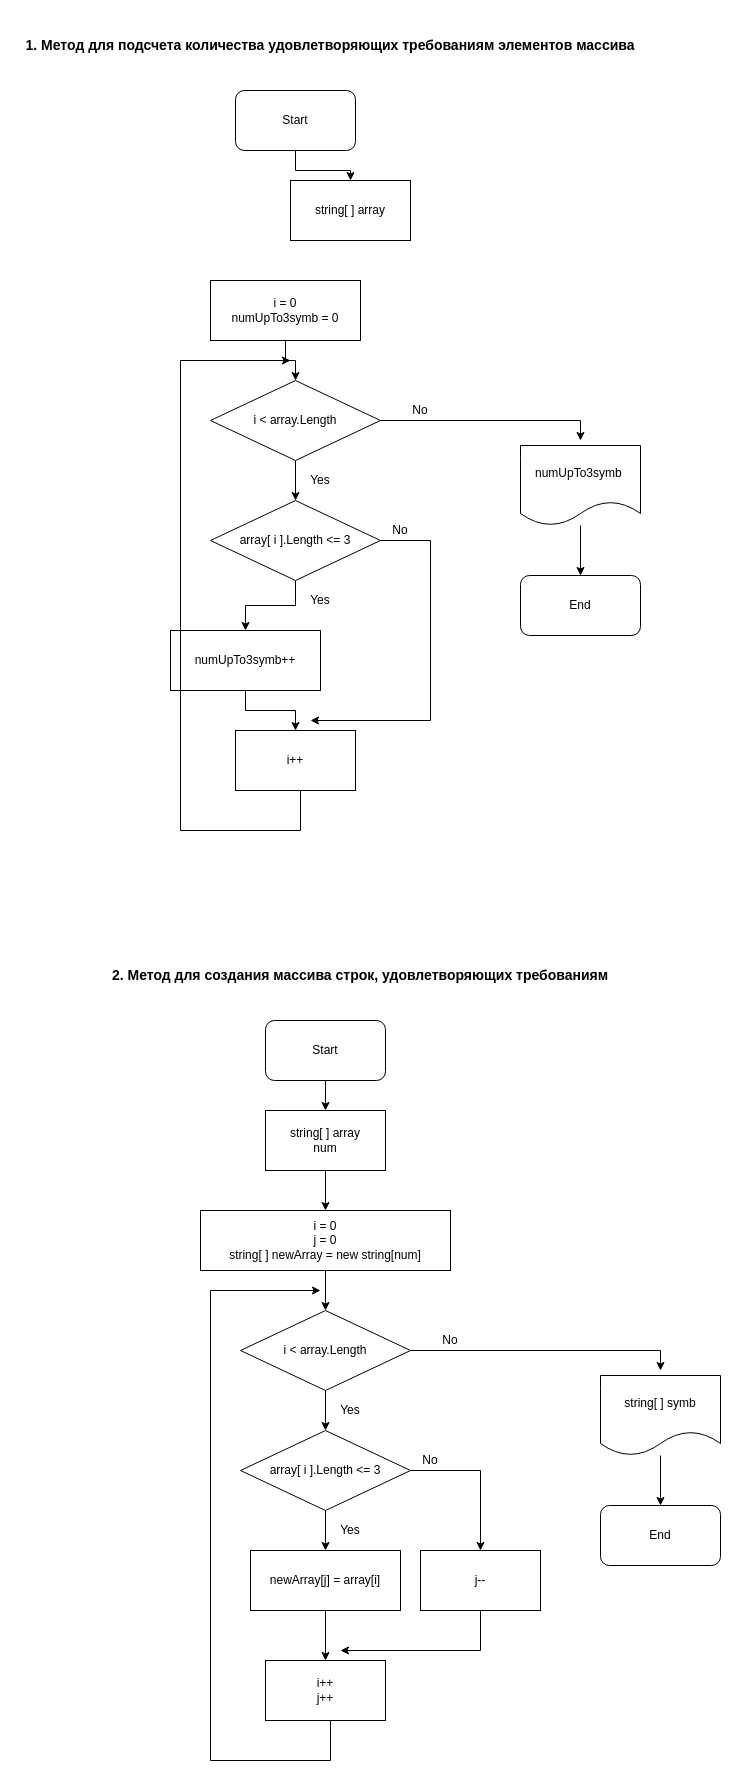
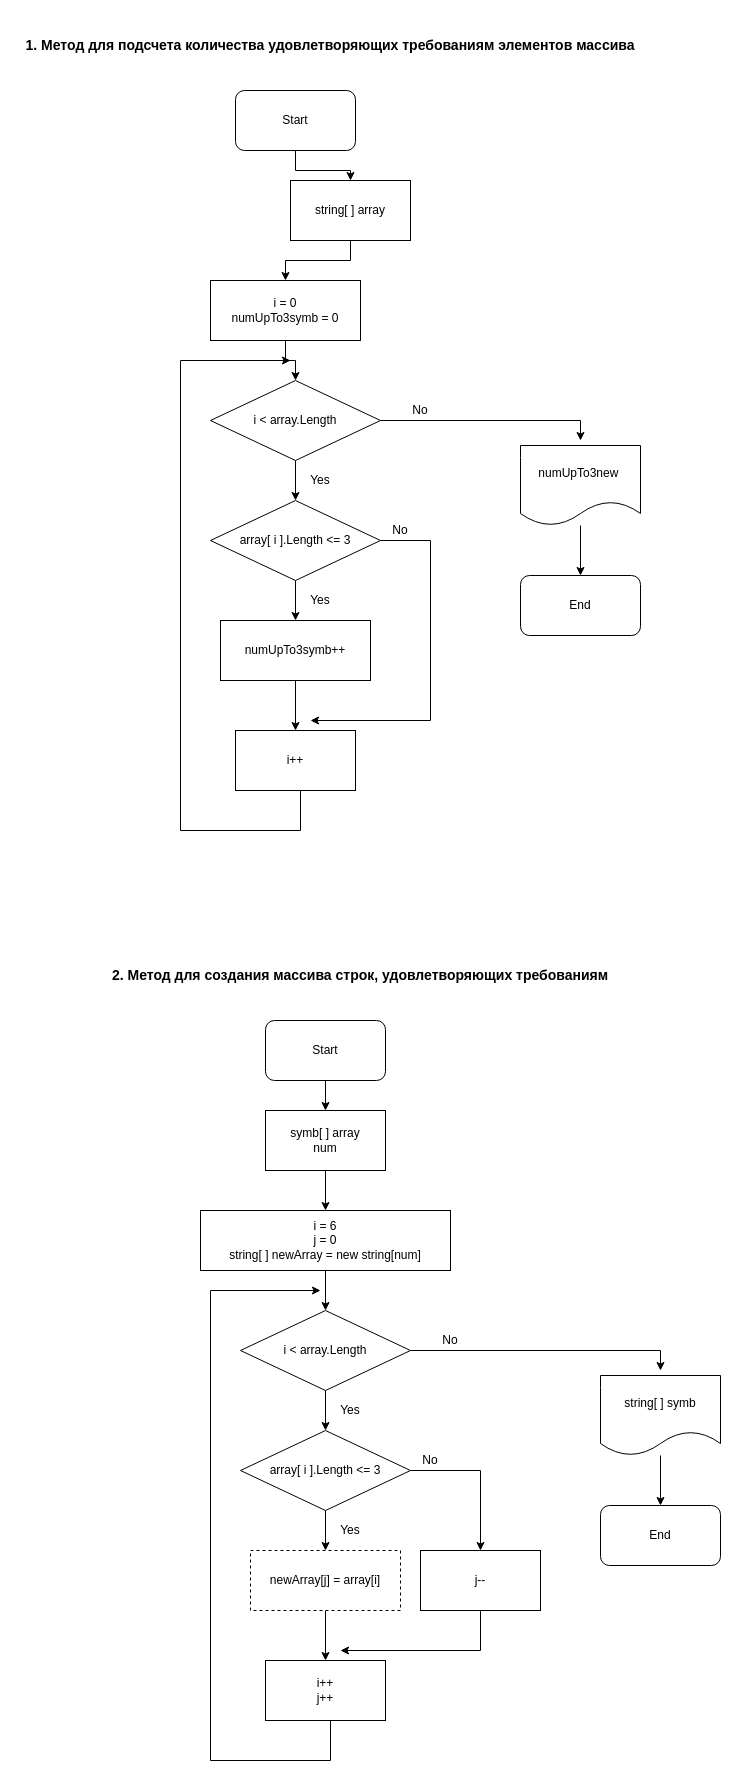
none -> (322, 261)
(581, 474) -> (581, 474)
(246, 661) -> (296, 651)
(326, 1141) -> (326, 1141)
(326, 1241) -> (326, 1241)
(326, 1581) -> (326, 1581)
